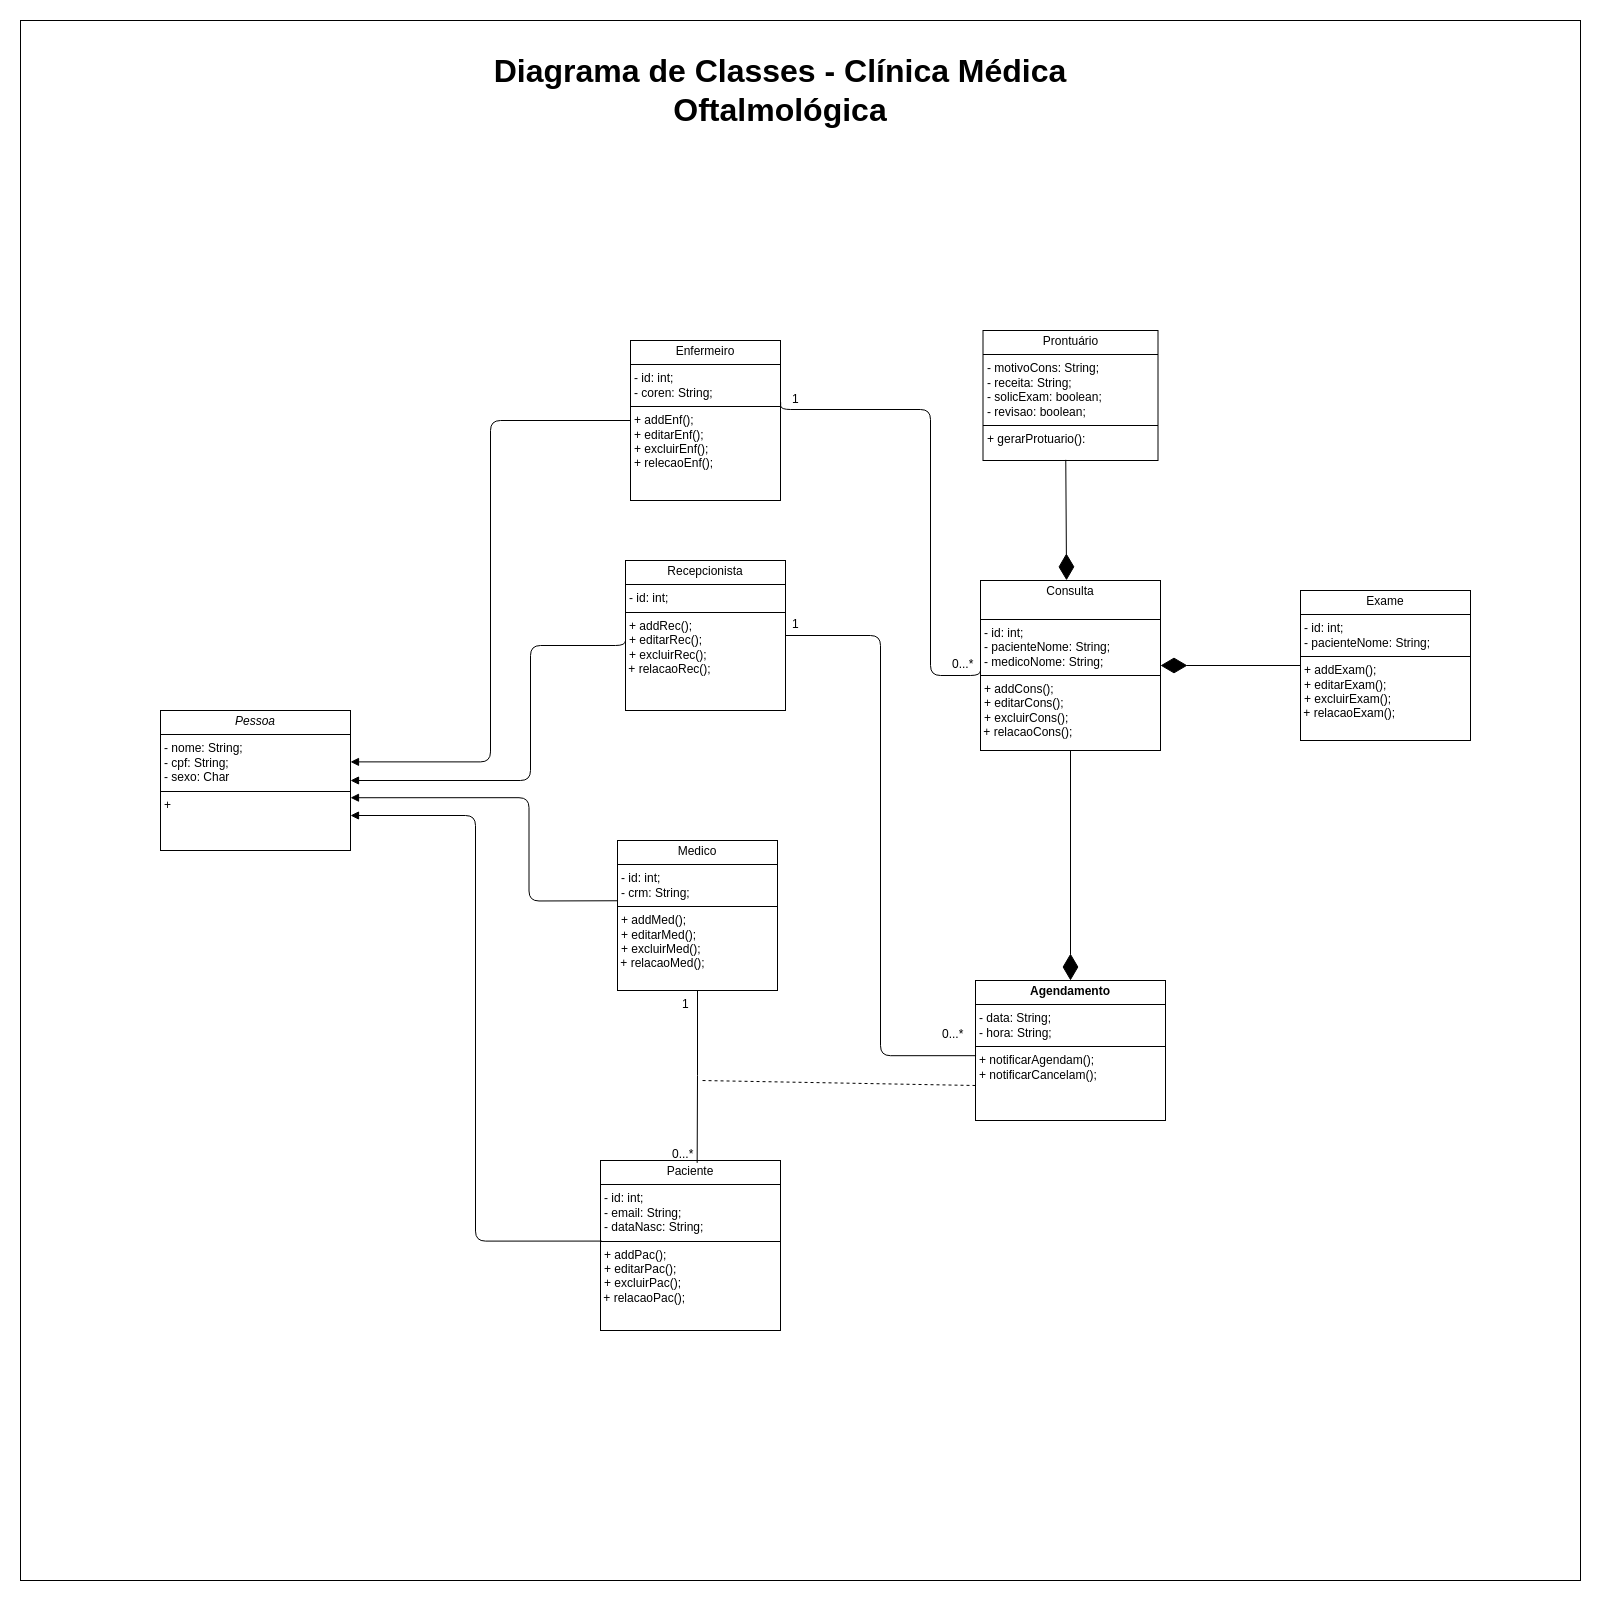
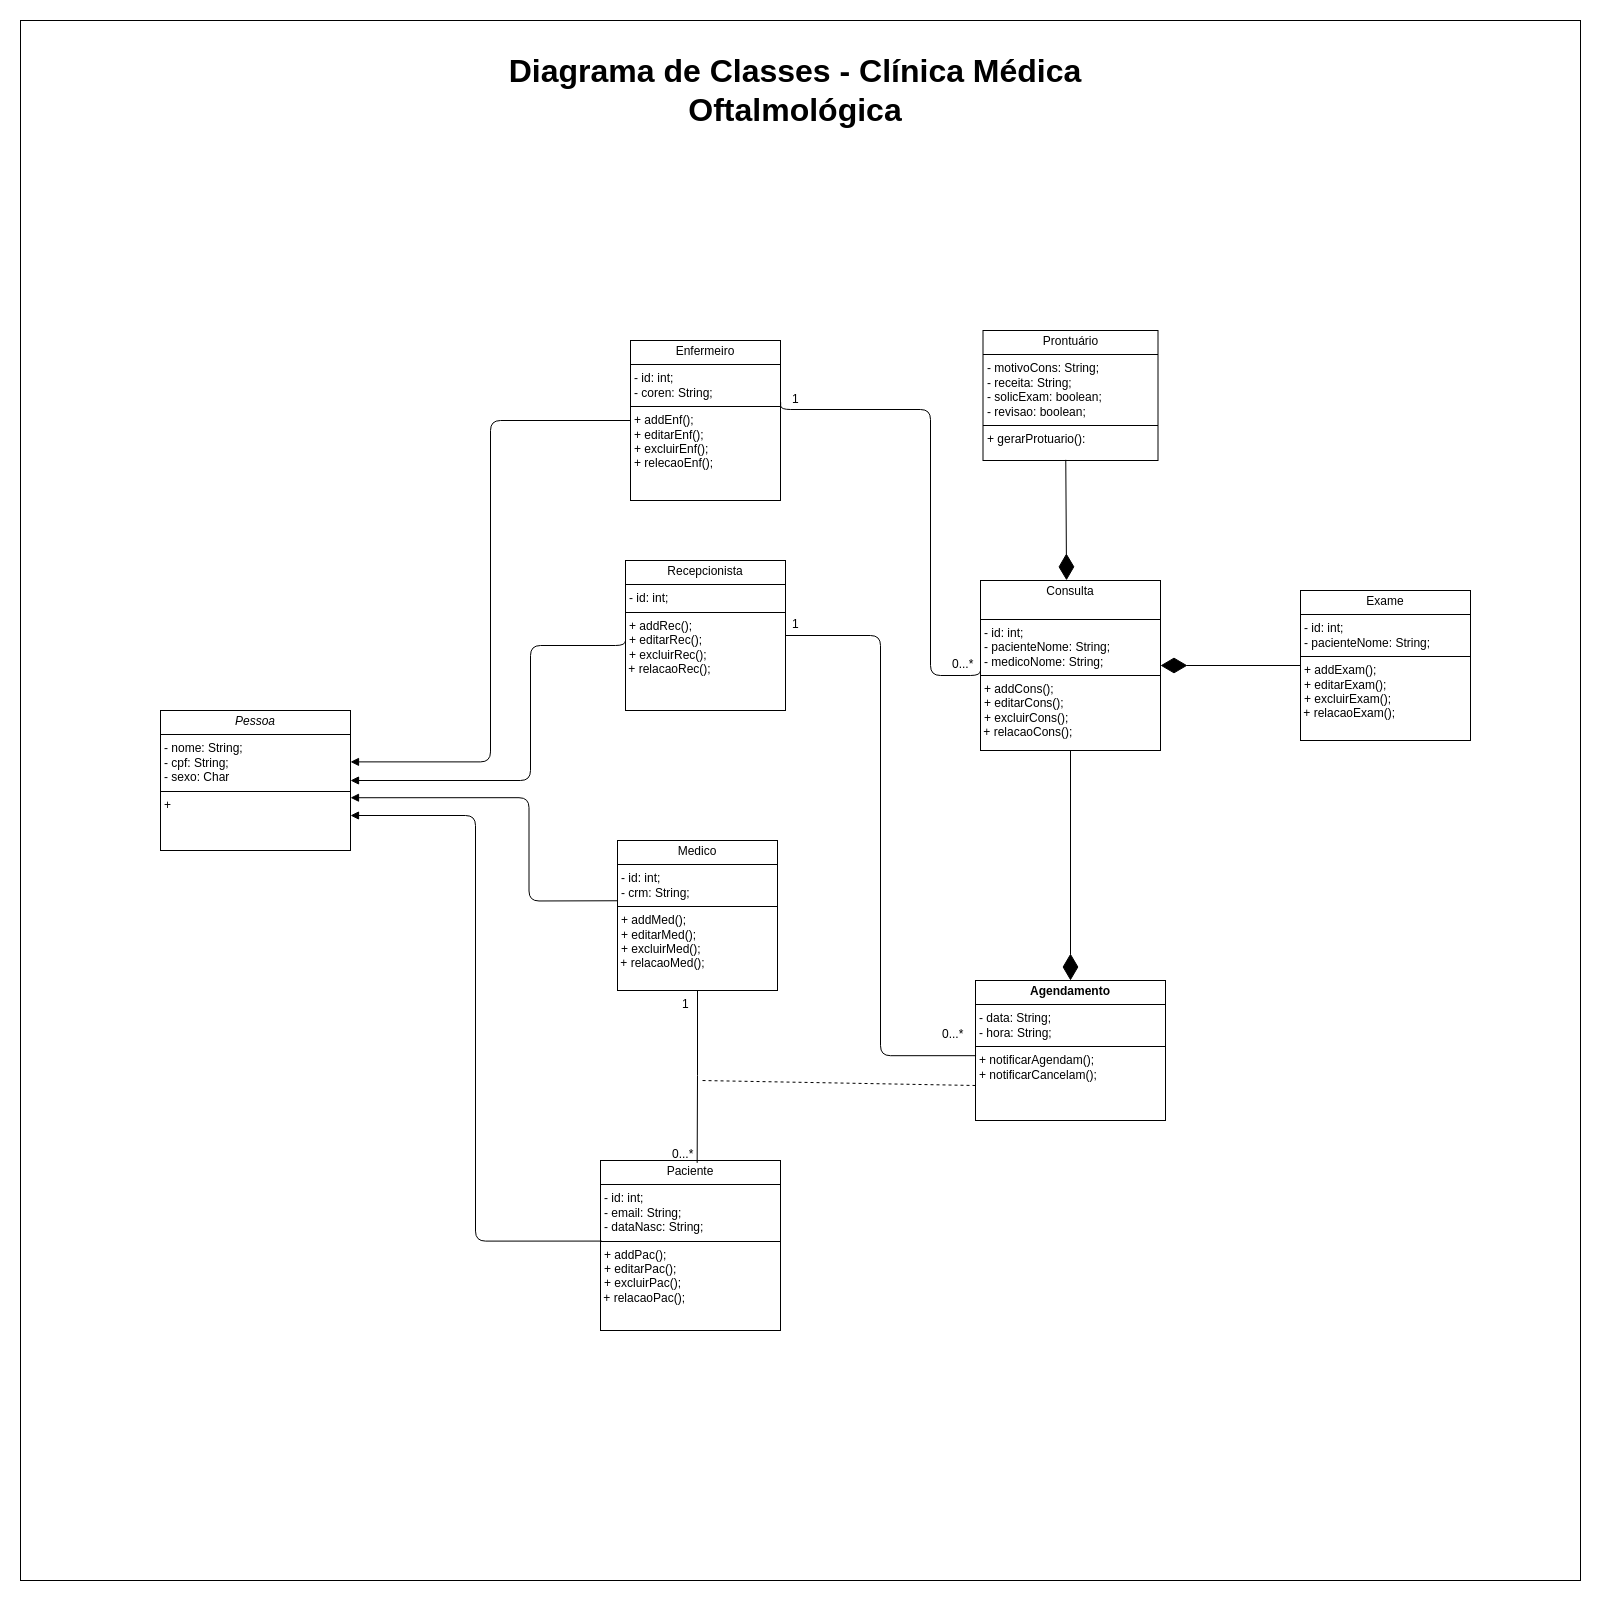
(781, 91) -> (796, 91)
